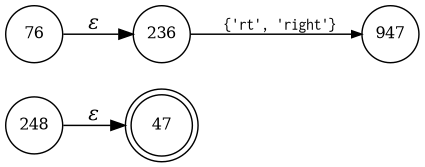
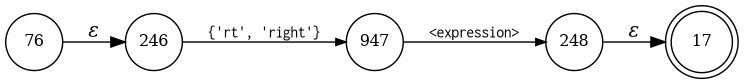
(162, 34) -> (154, 42)
none -> (470, 42)
(162, 125) -> (702, 42)
